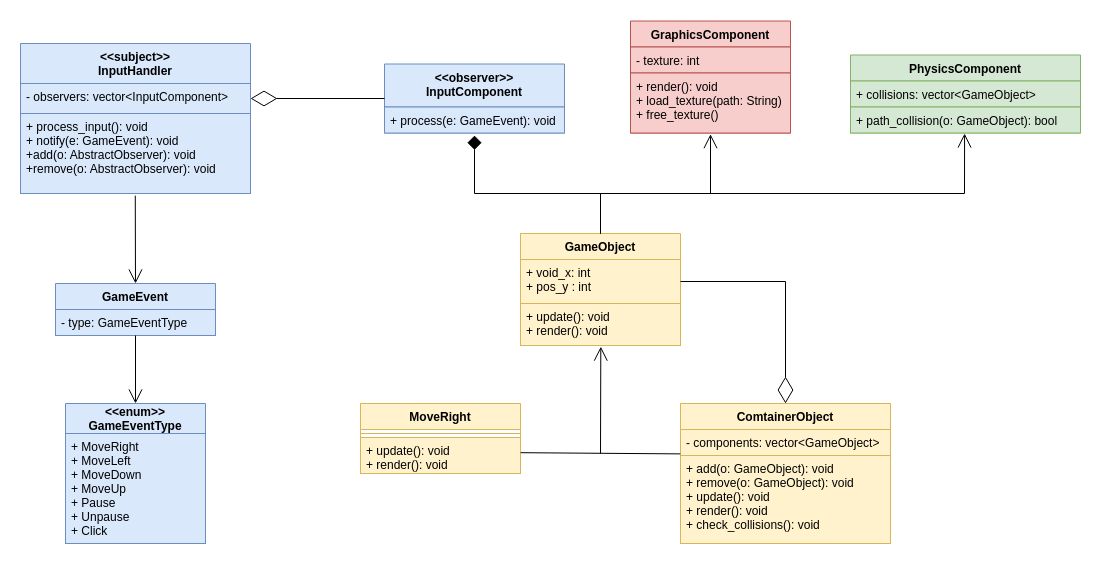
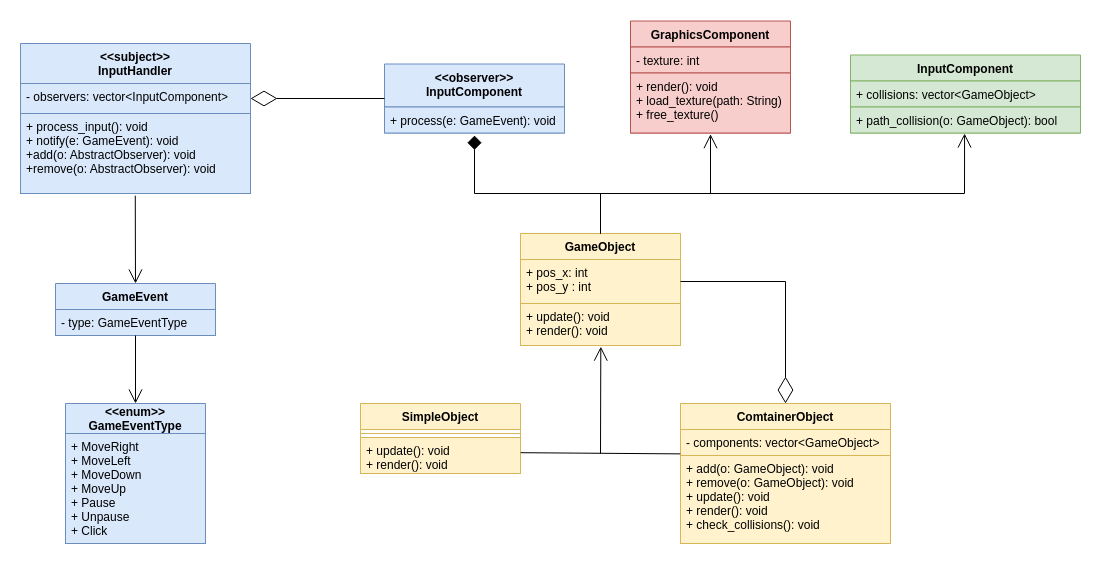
(965, 69) -> (965, 69)
(562, 273) -> (560, 273)
(440, 417) -> (440, 417)
